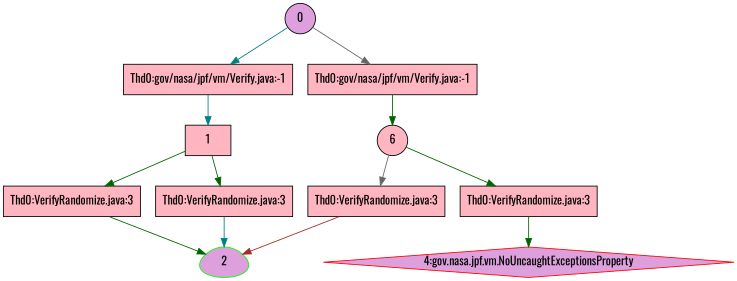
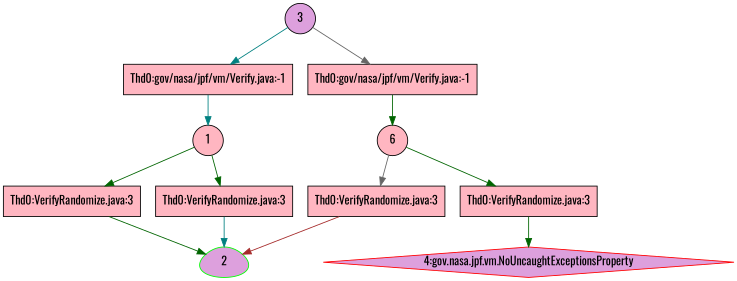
(300, 19) -> (300, 19)
(208, 140) -> (208, 140)
